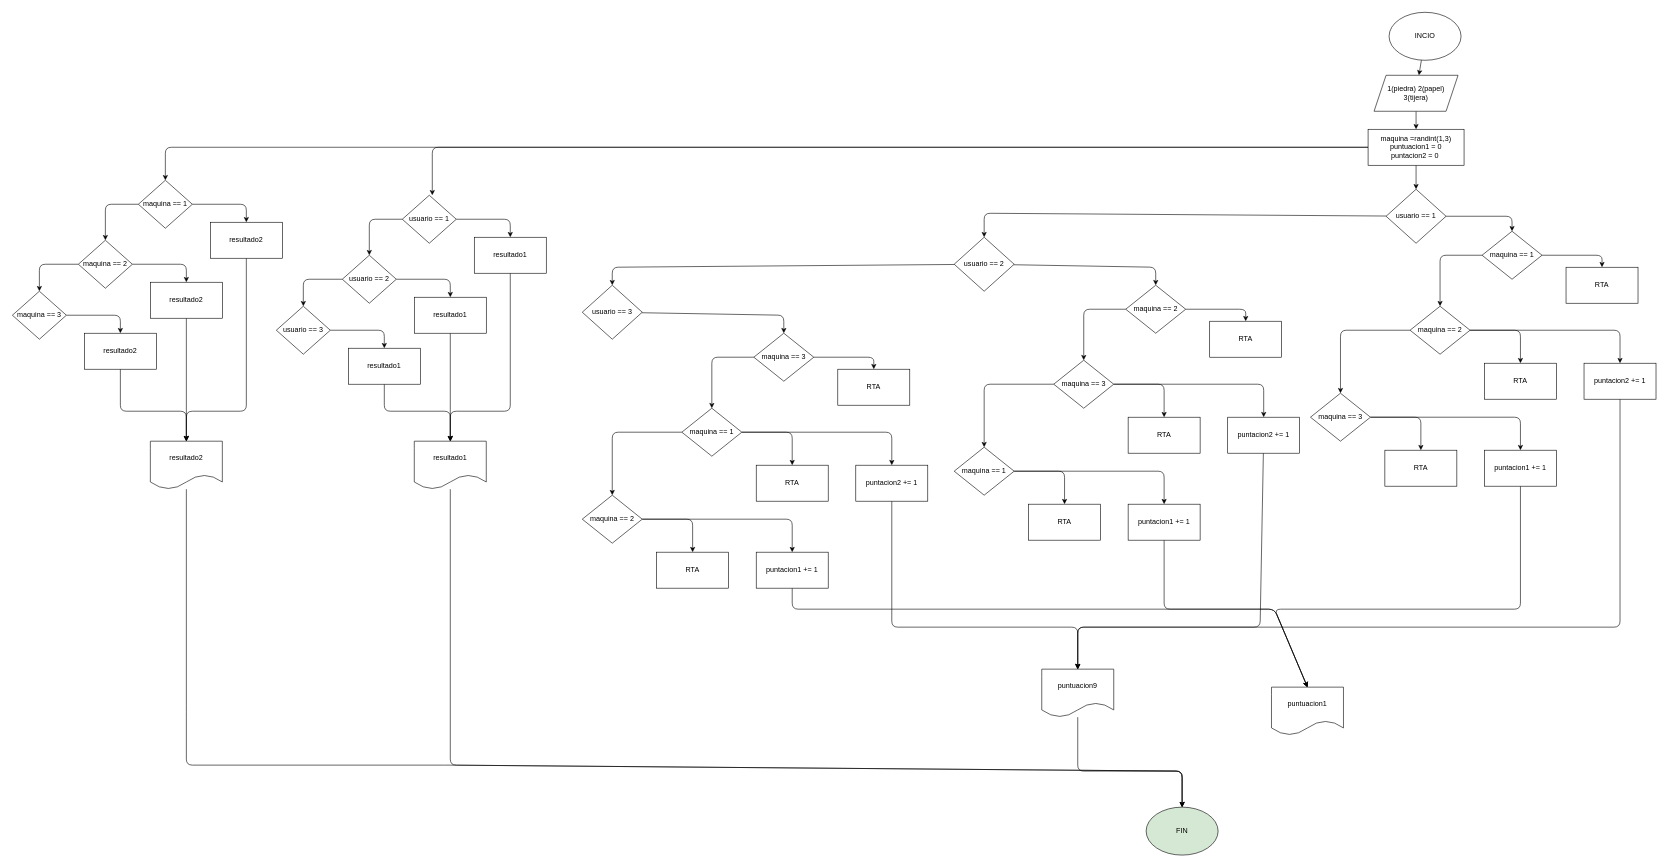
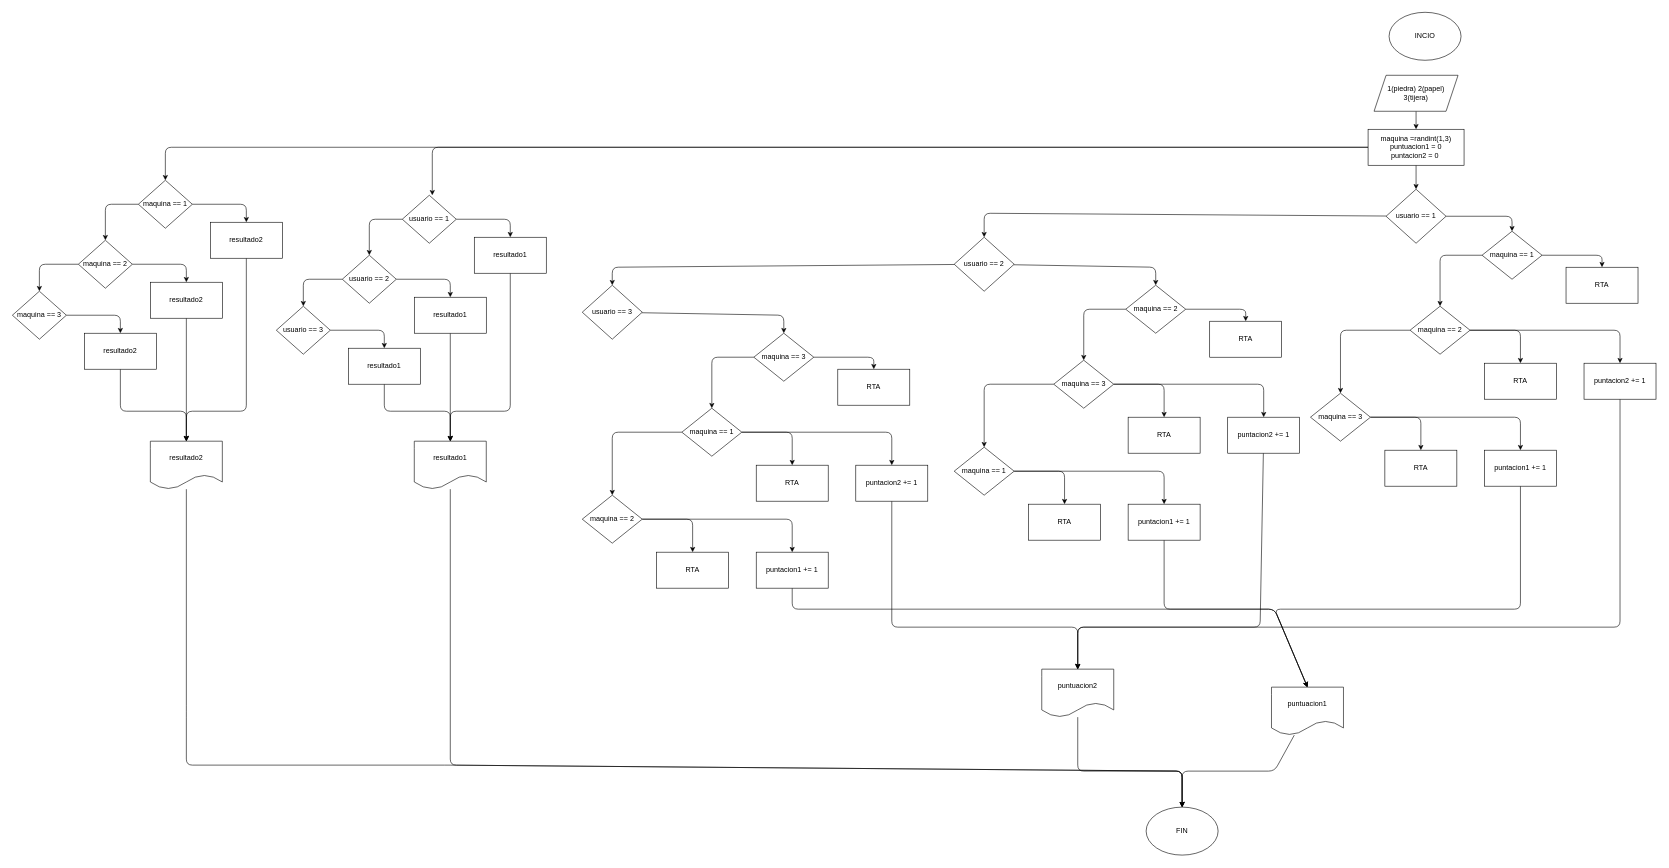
(1420, 67) -> none
(1078, 686) -> (1078, 686)
none -> (1249, 771)
(1182, 831) -> (1182, 831)
